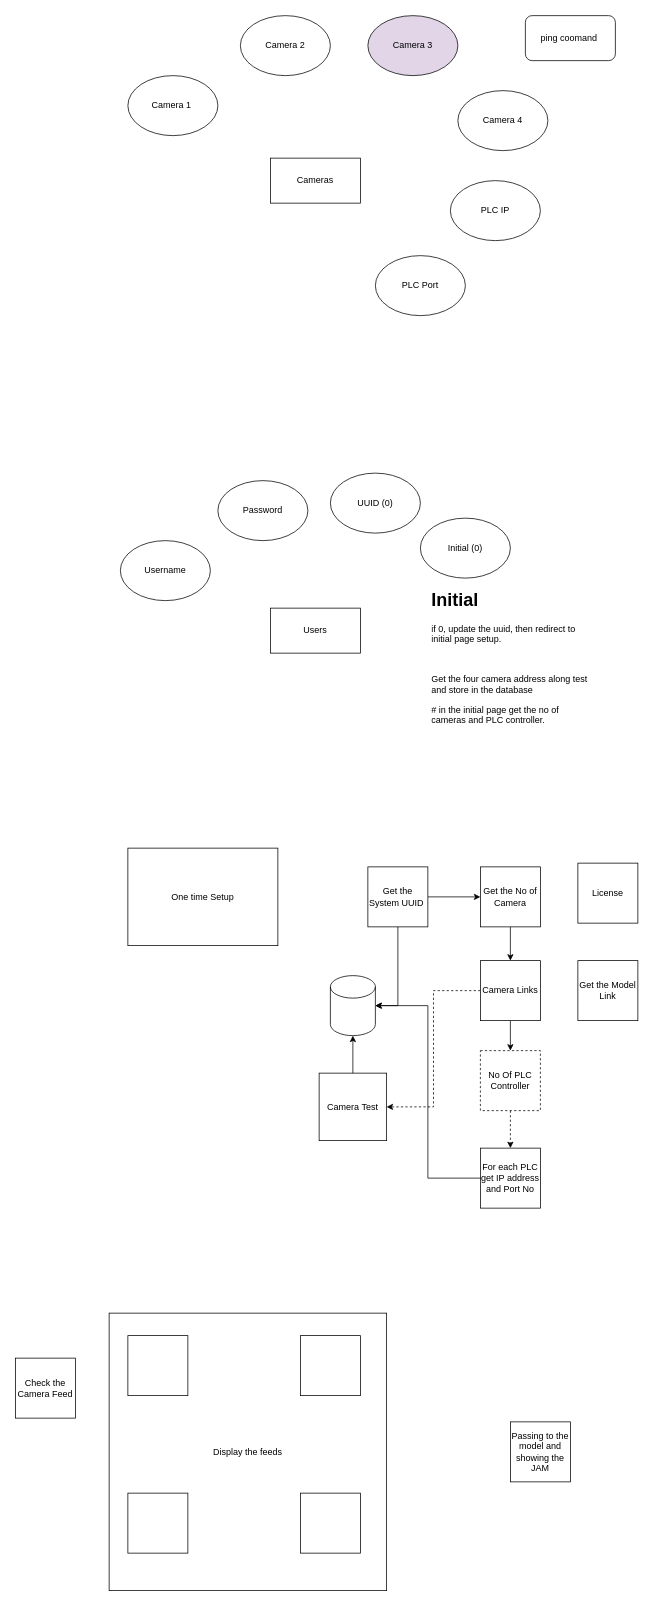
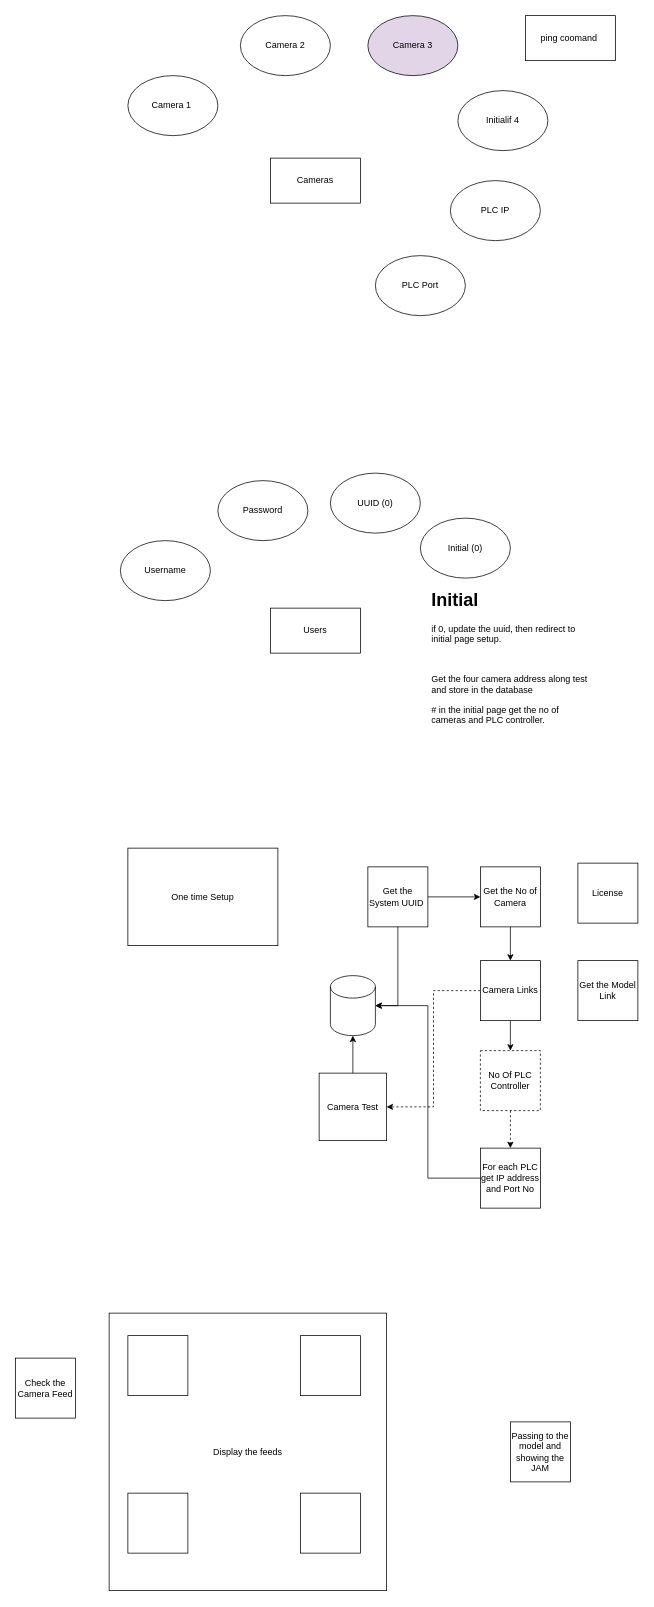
(570, 38) -> (570, 38)
(503, 120) -> (503, 120)
